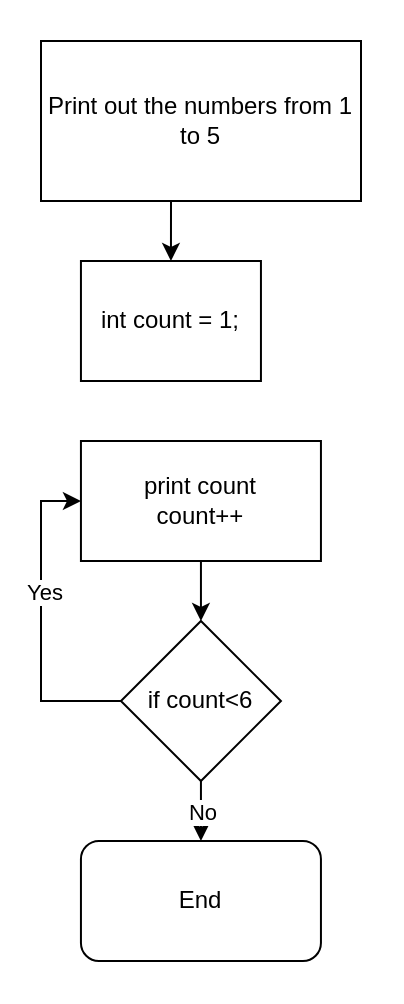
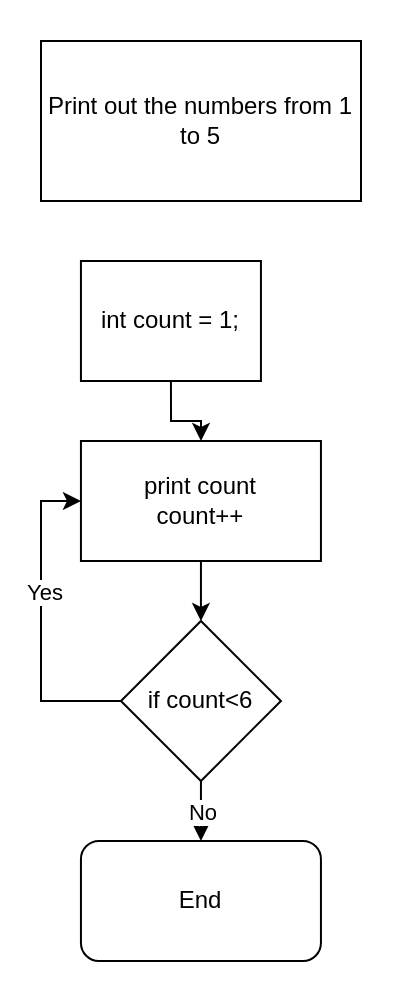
(171, 223) -> none
none -> (171, 419)
